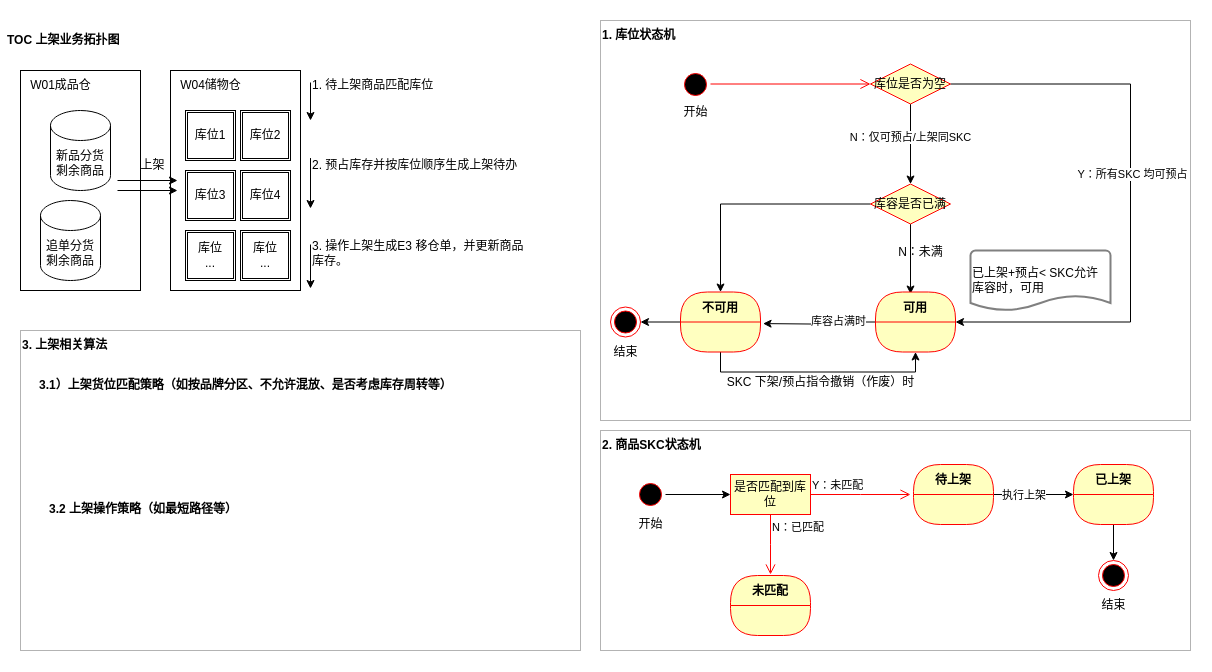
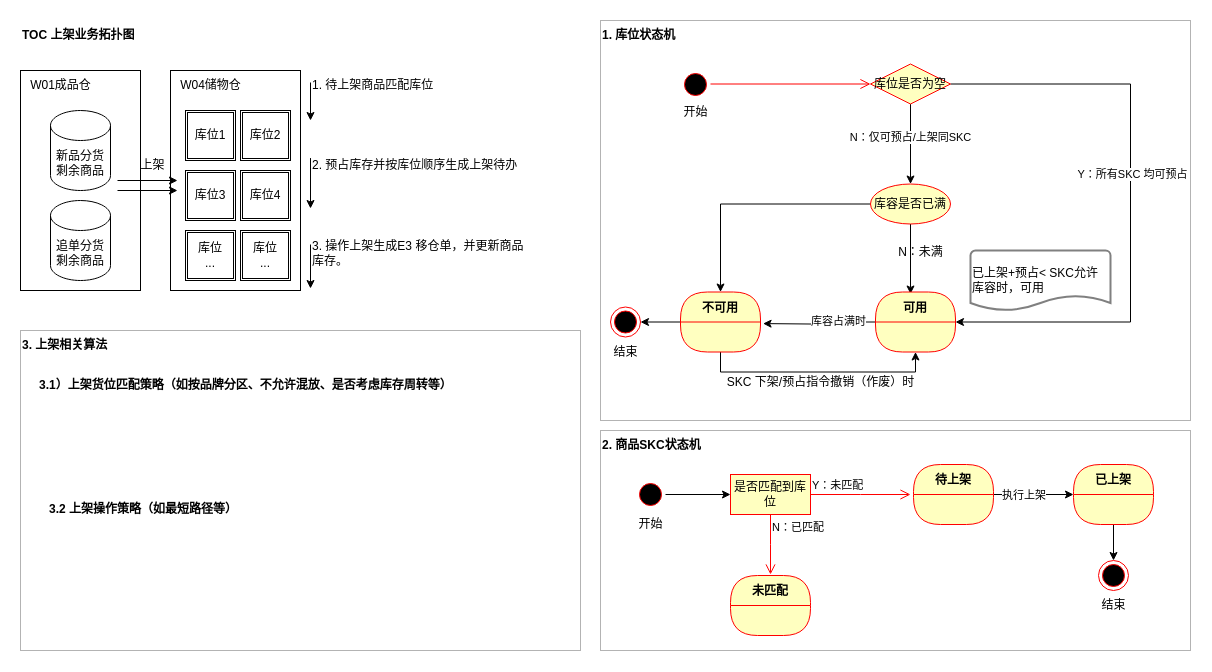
(76, 41) -> (91, 36)
(911, 204) -> (911, 204)
(71, 241) -> (81, 241)
